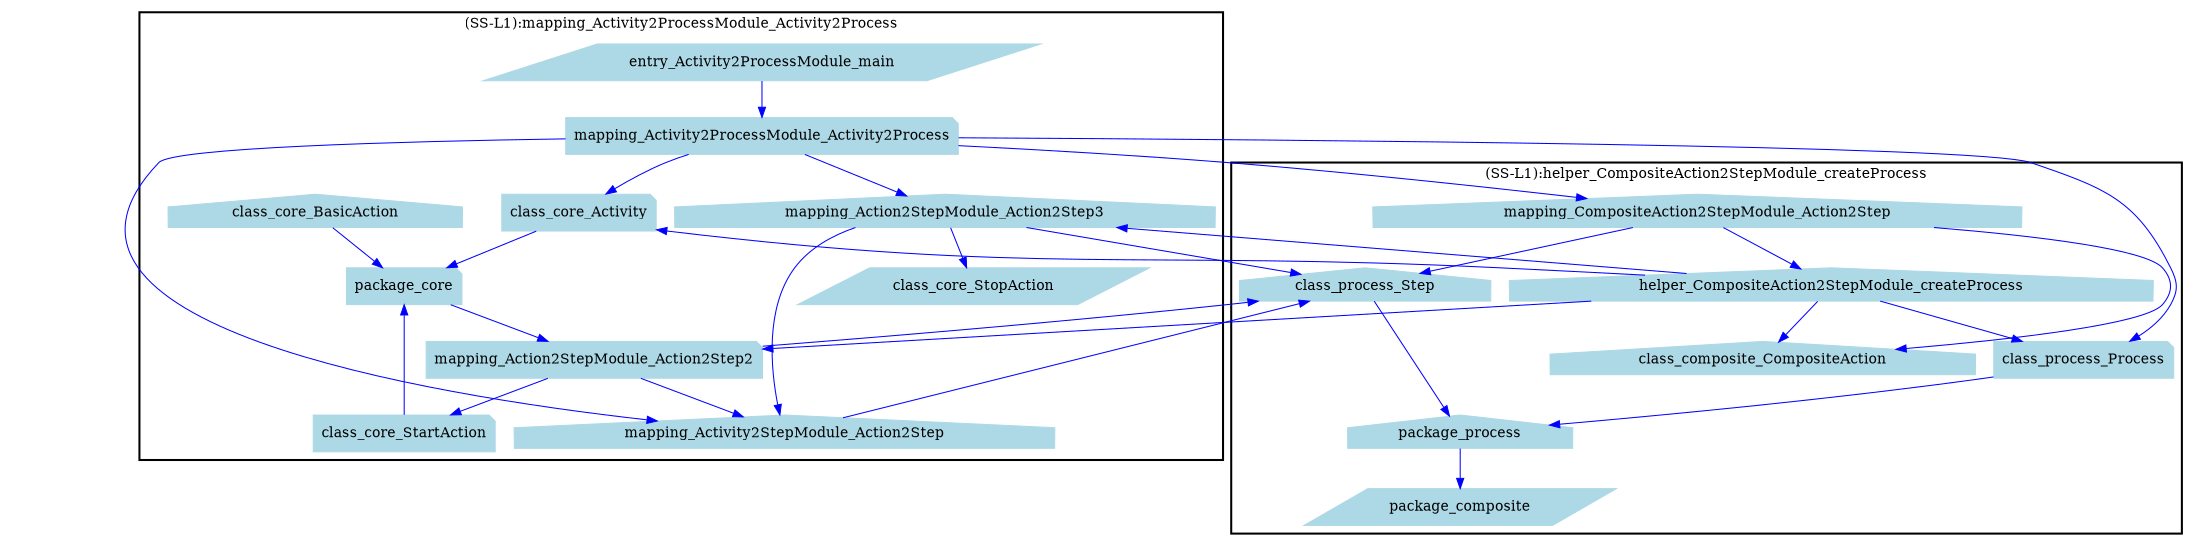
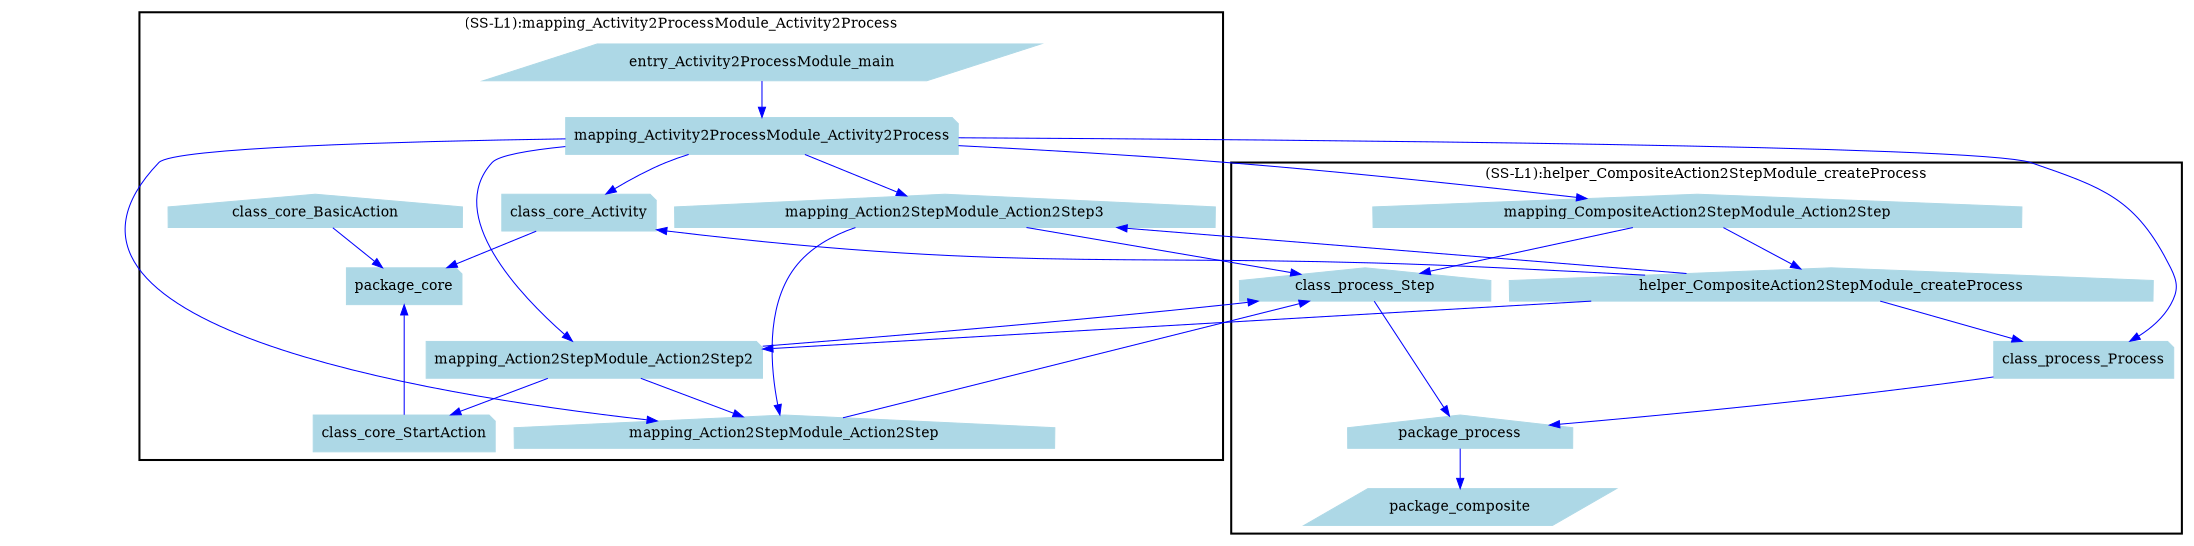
(974, 286) -> none
(495, 321) -> (481, 224)
(1763, 360) -> none
(784, 433) -> (784, 433)
